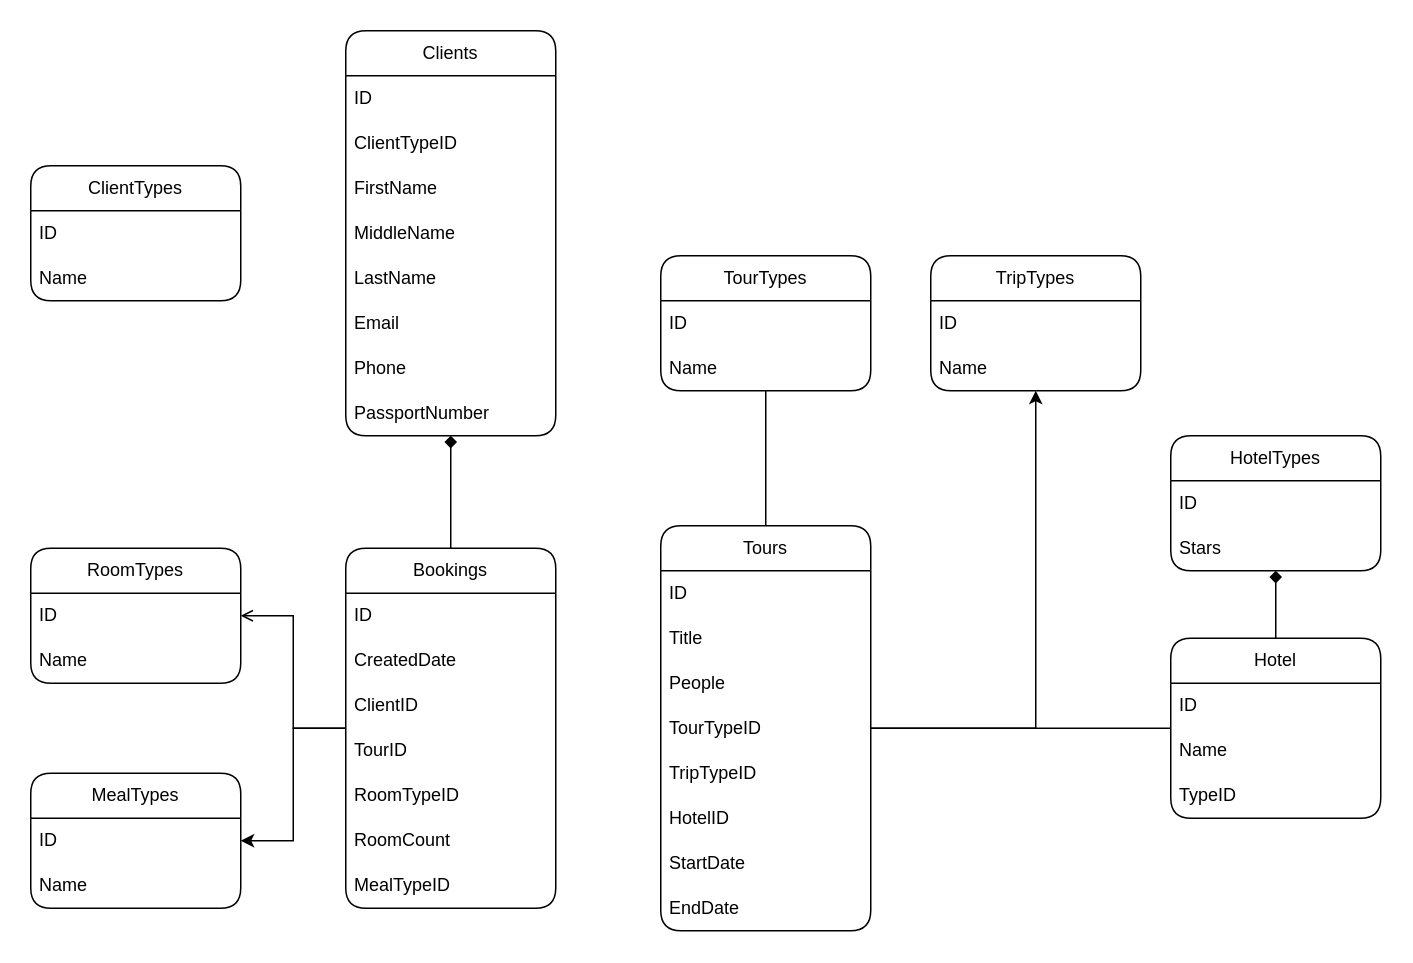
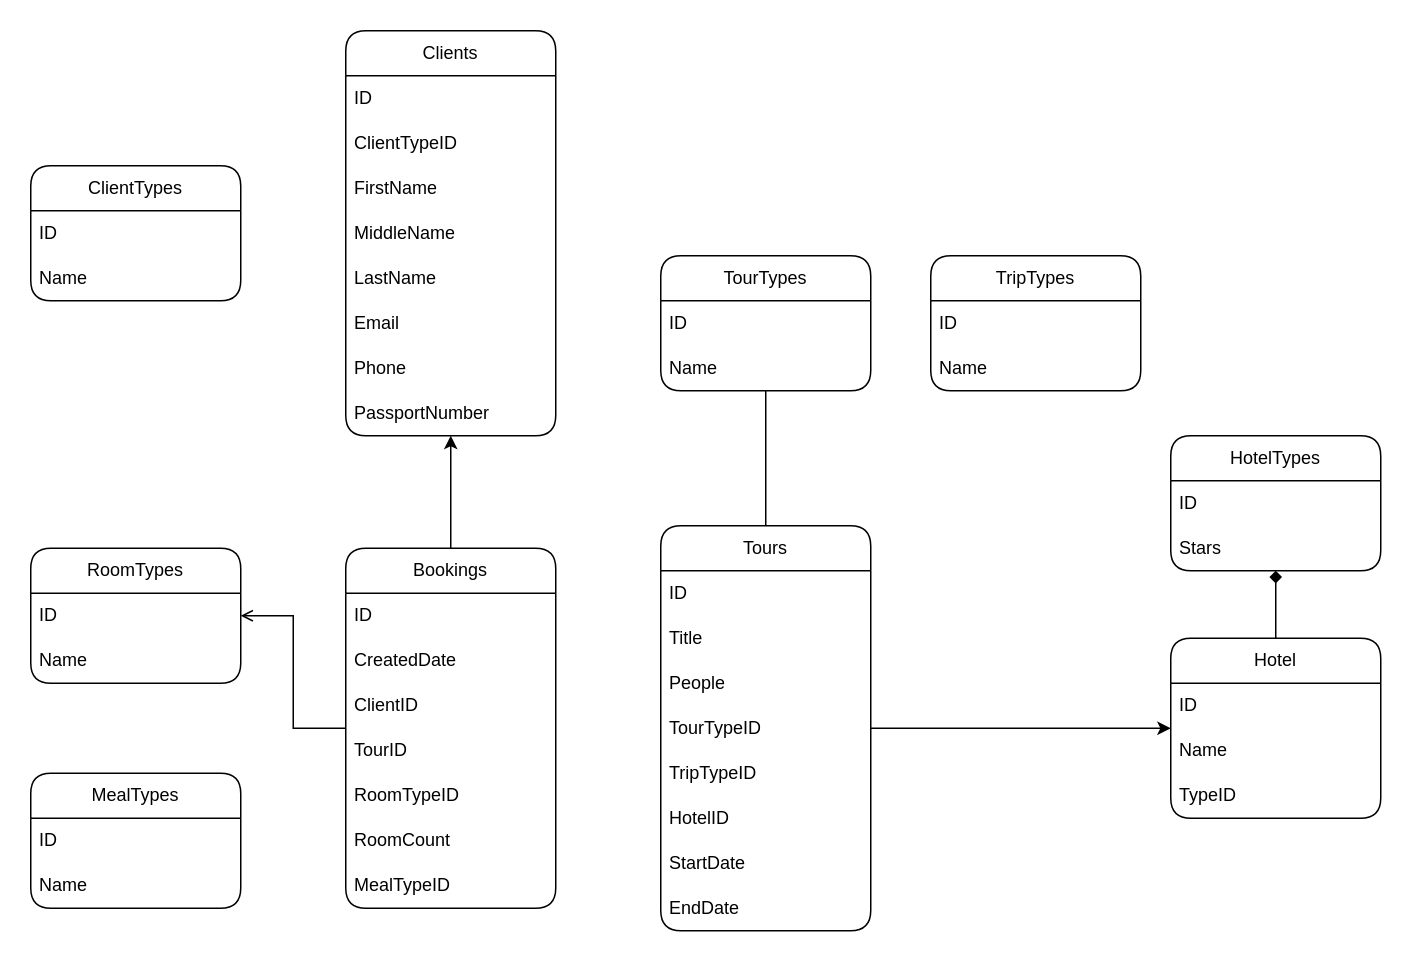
(451, 448) -> (451, 447)
(1036, 564) -> none
(1162, 728) -> (1159, 728)
(293, 807) -> none
